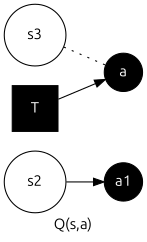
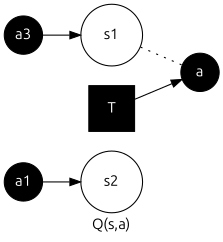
none -> (23, 35)
(35, 35) -> (112, 35)
(80, 182) -> (56, 182)
